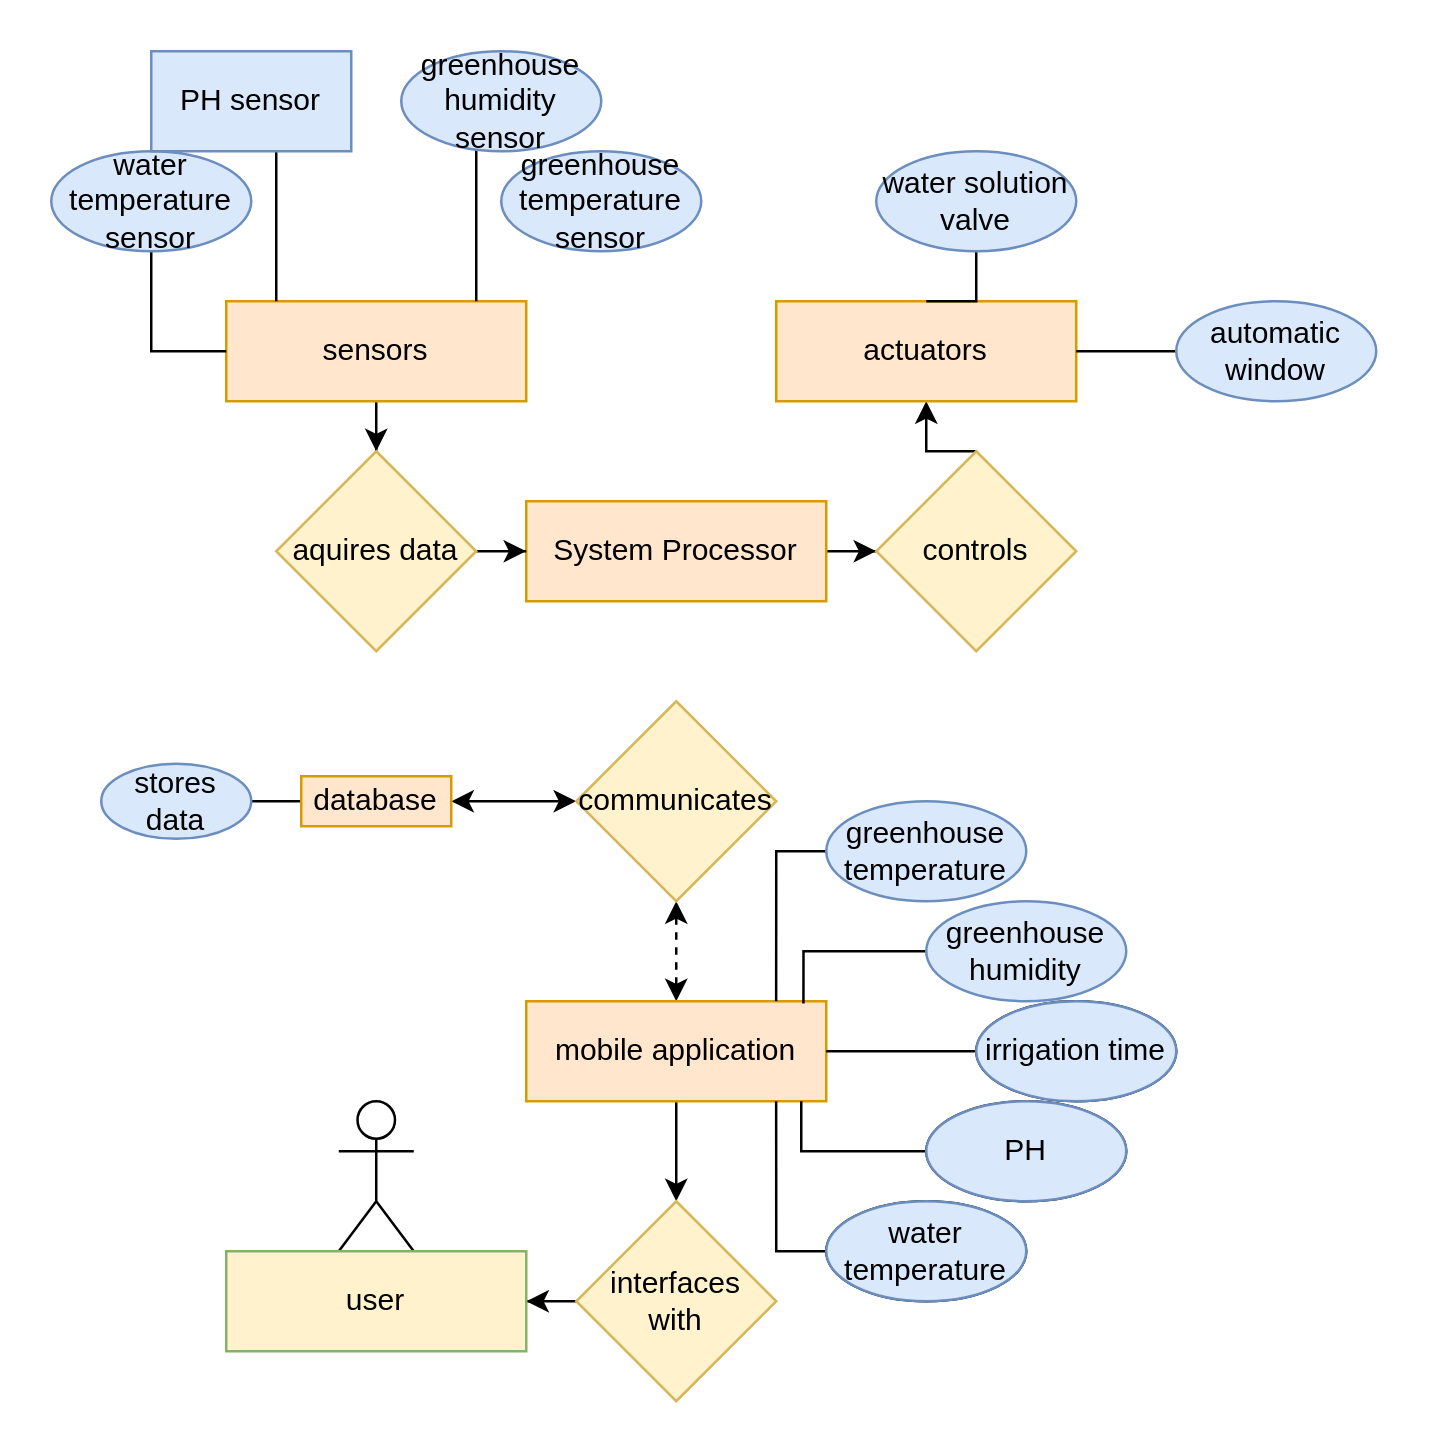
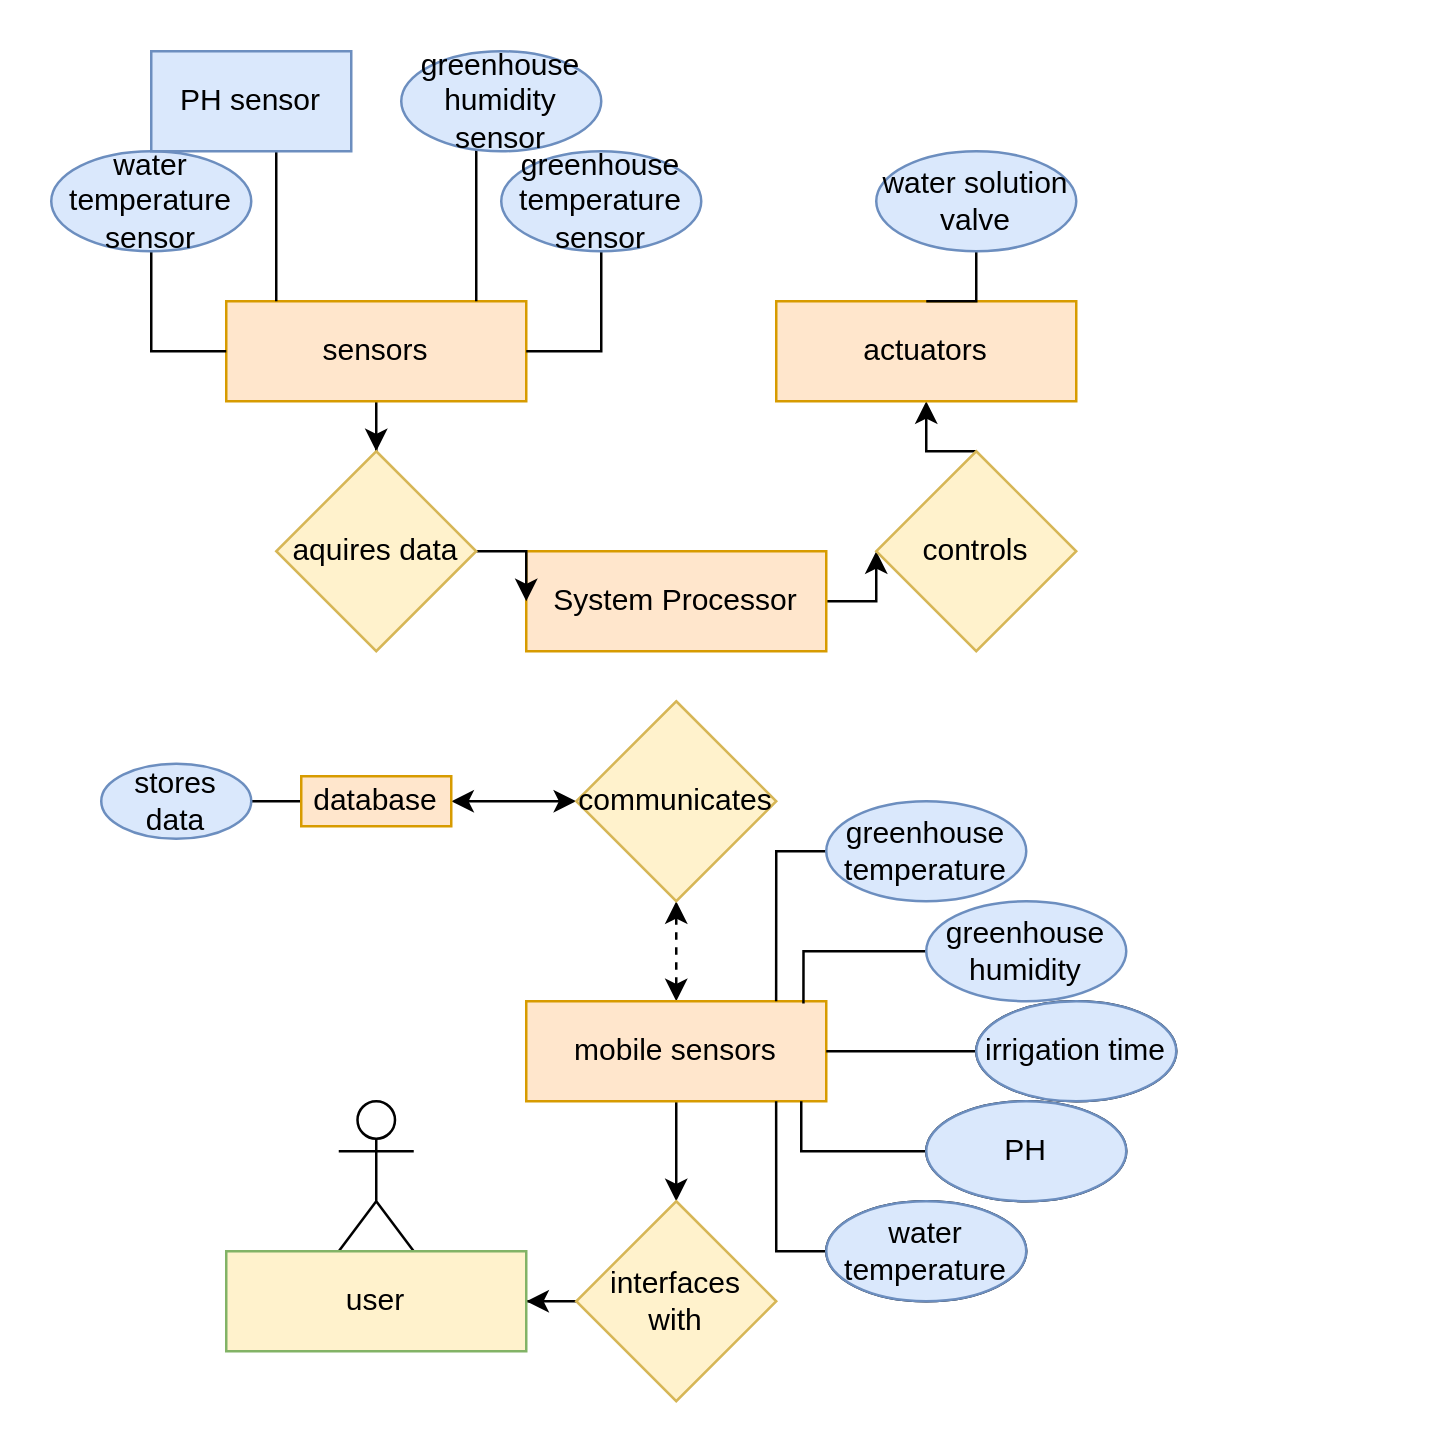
none -> (601, 338)
(1126, 351) -> none
(1276, 351) -> none
(676, 551) -> (676, 601)
(676, 1051) -> (676, 1051)
